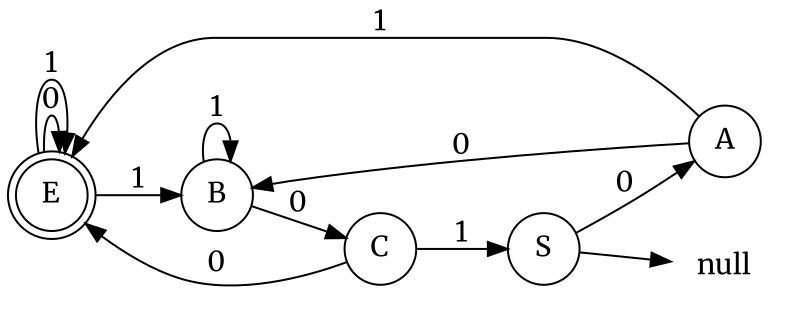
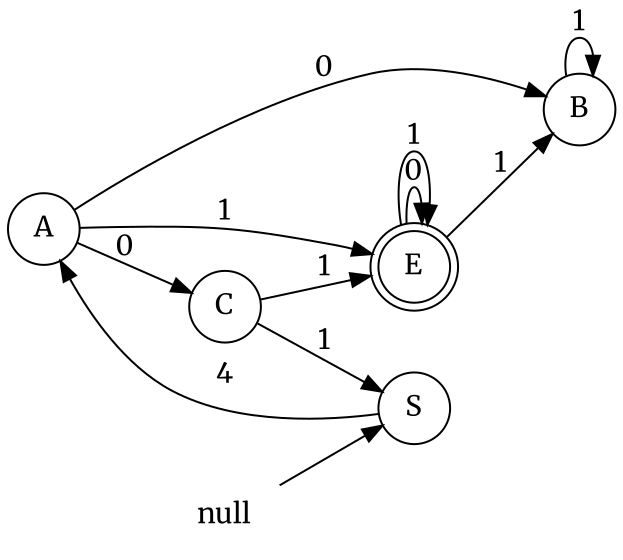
(625, 184) -> (225, 375)
(289, 219) -> (125, 264)
(615, 256) -> (322, 461)
(217, 264) -> (325, 268)
